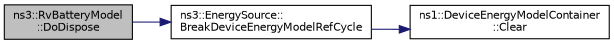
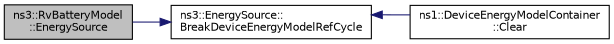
(68, 22) -> (68, 22)
(385, 29) -> (396, 15)
